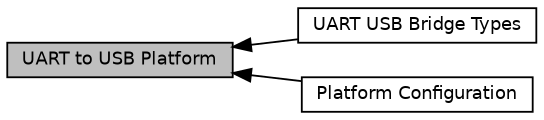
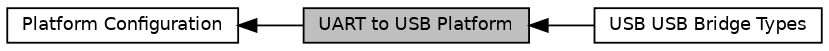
(417, 25) -> (708, 25)
(276, 78) -> (280, 25)
